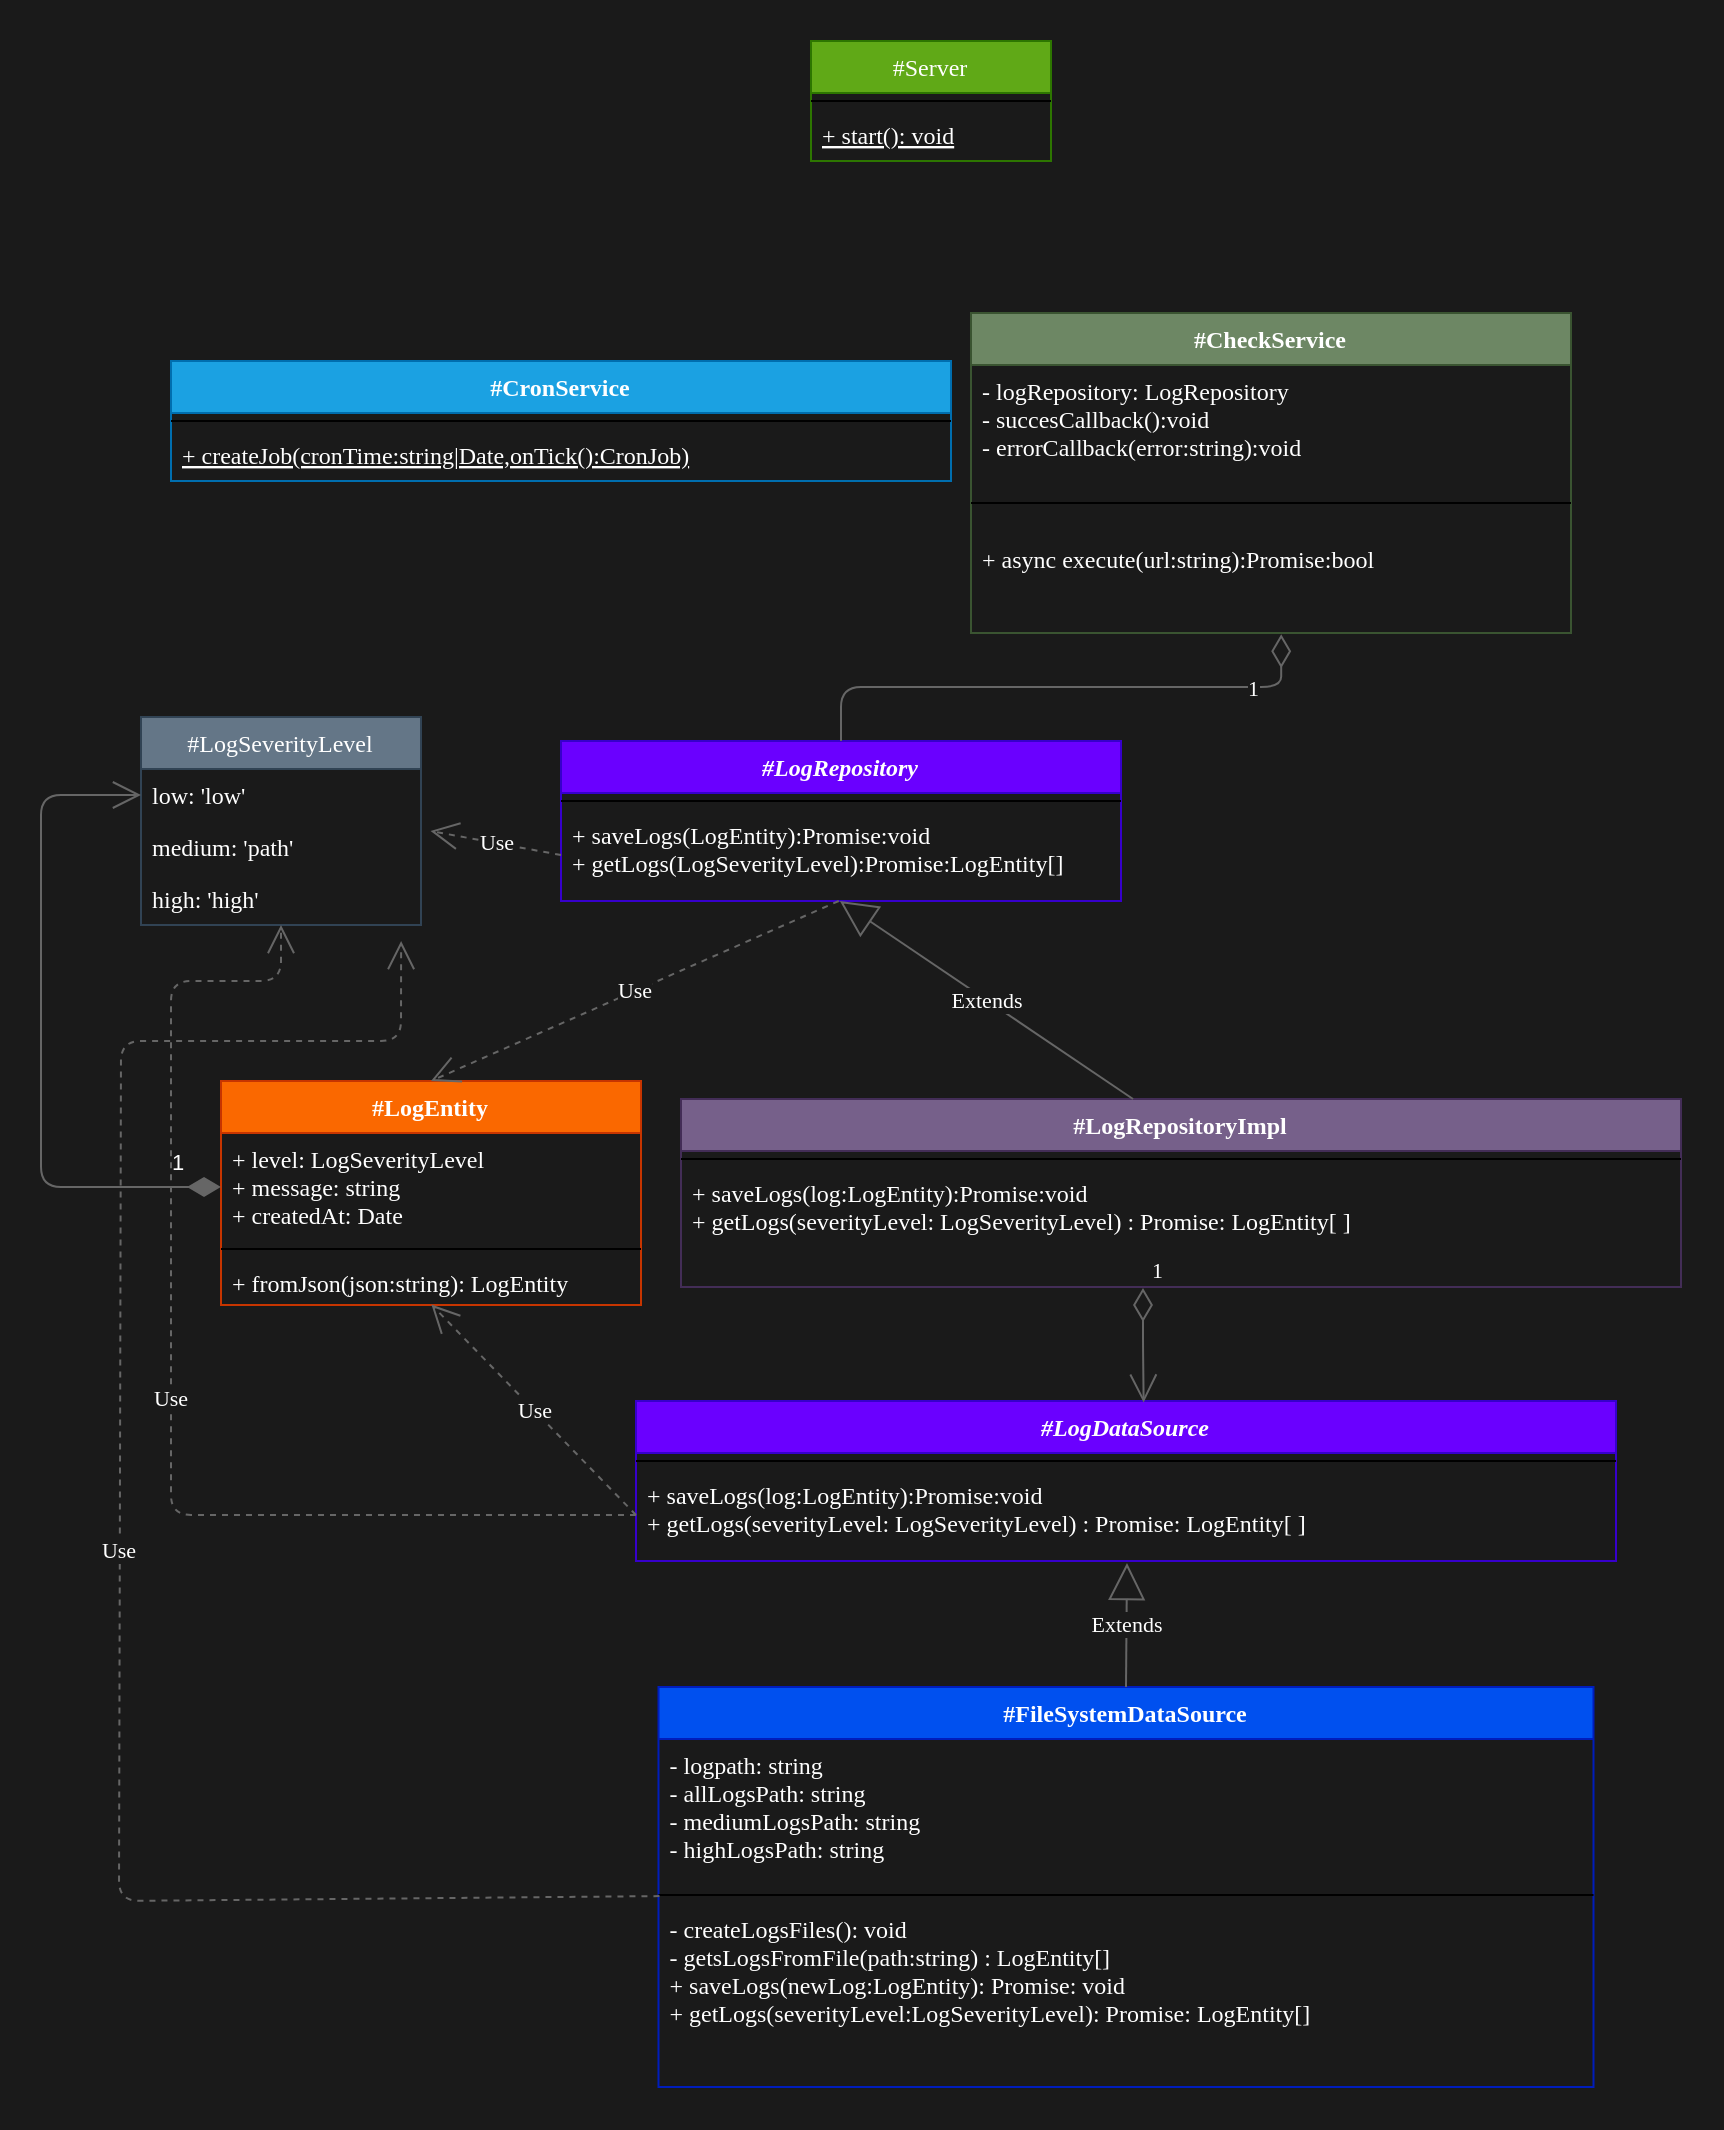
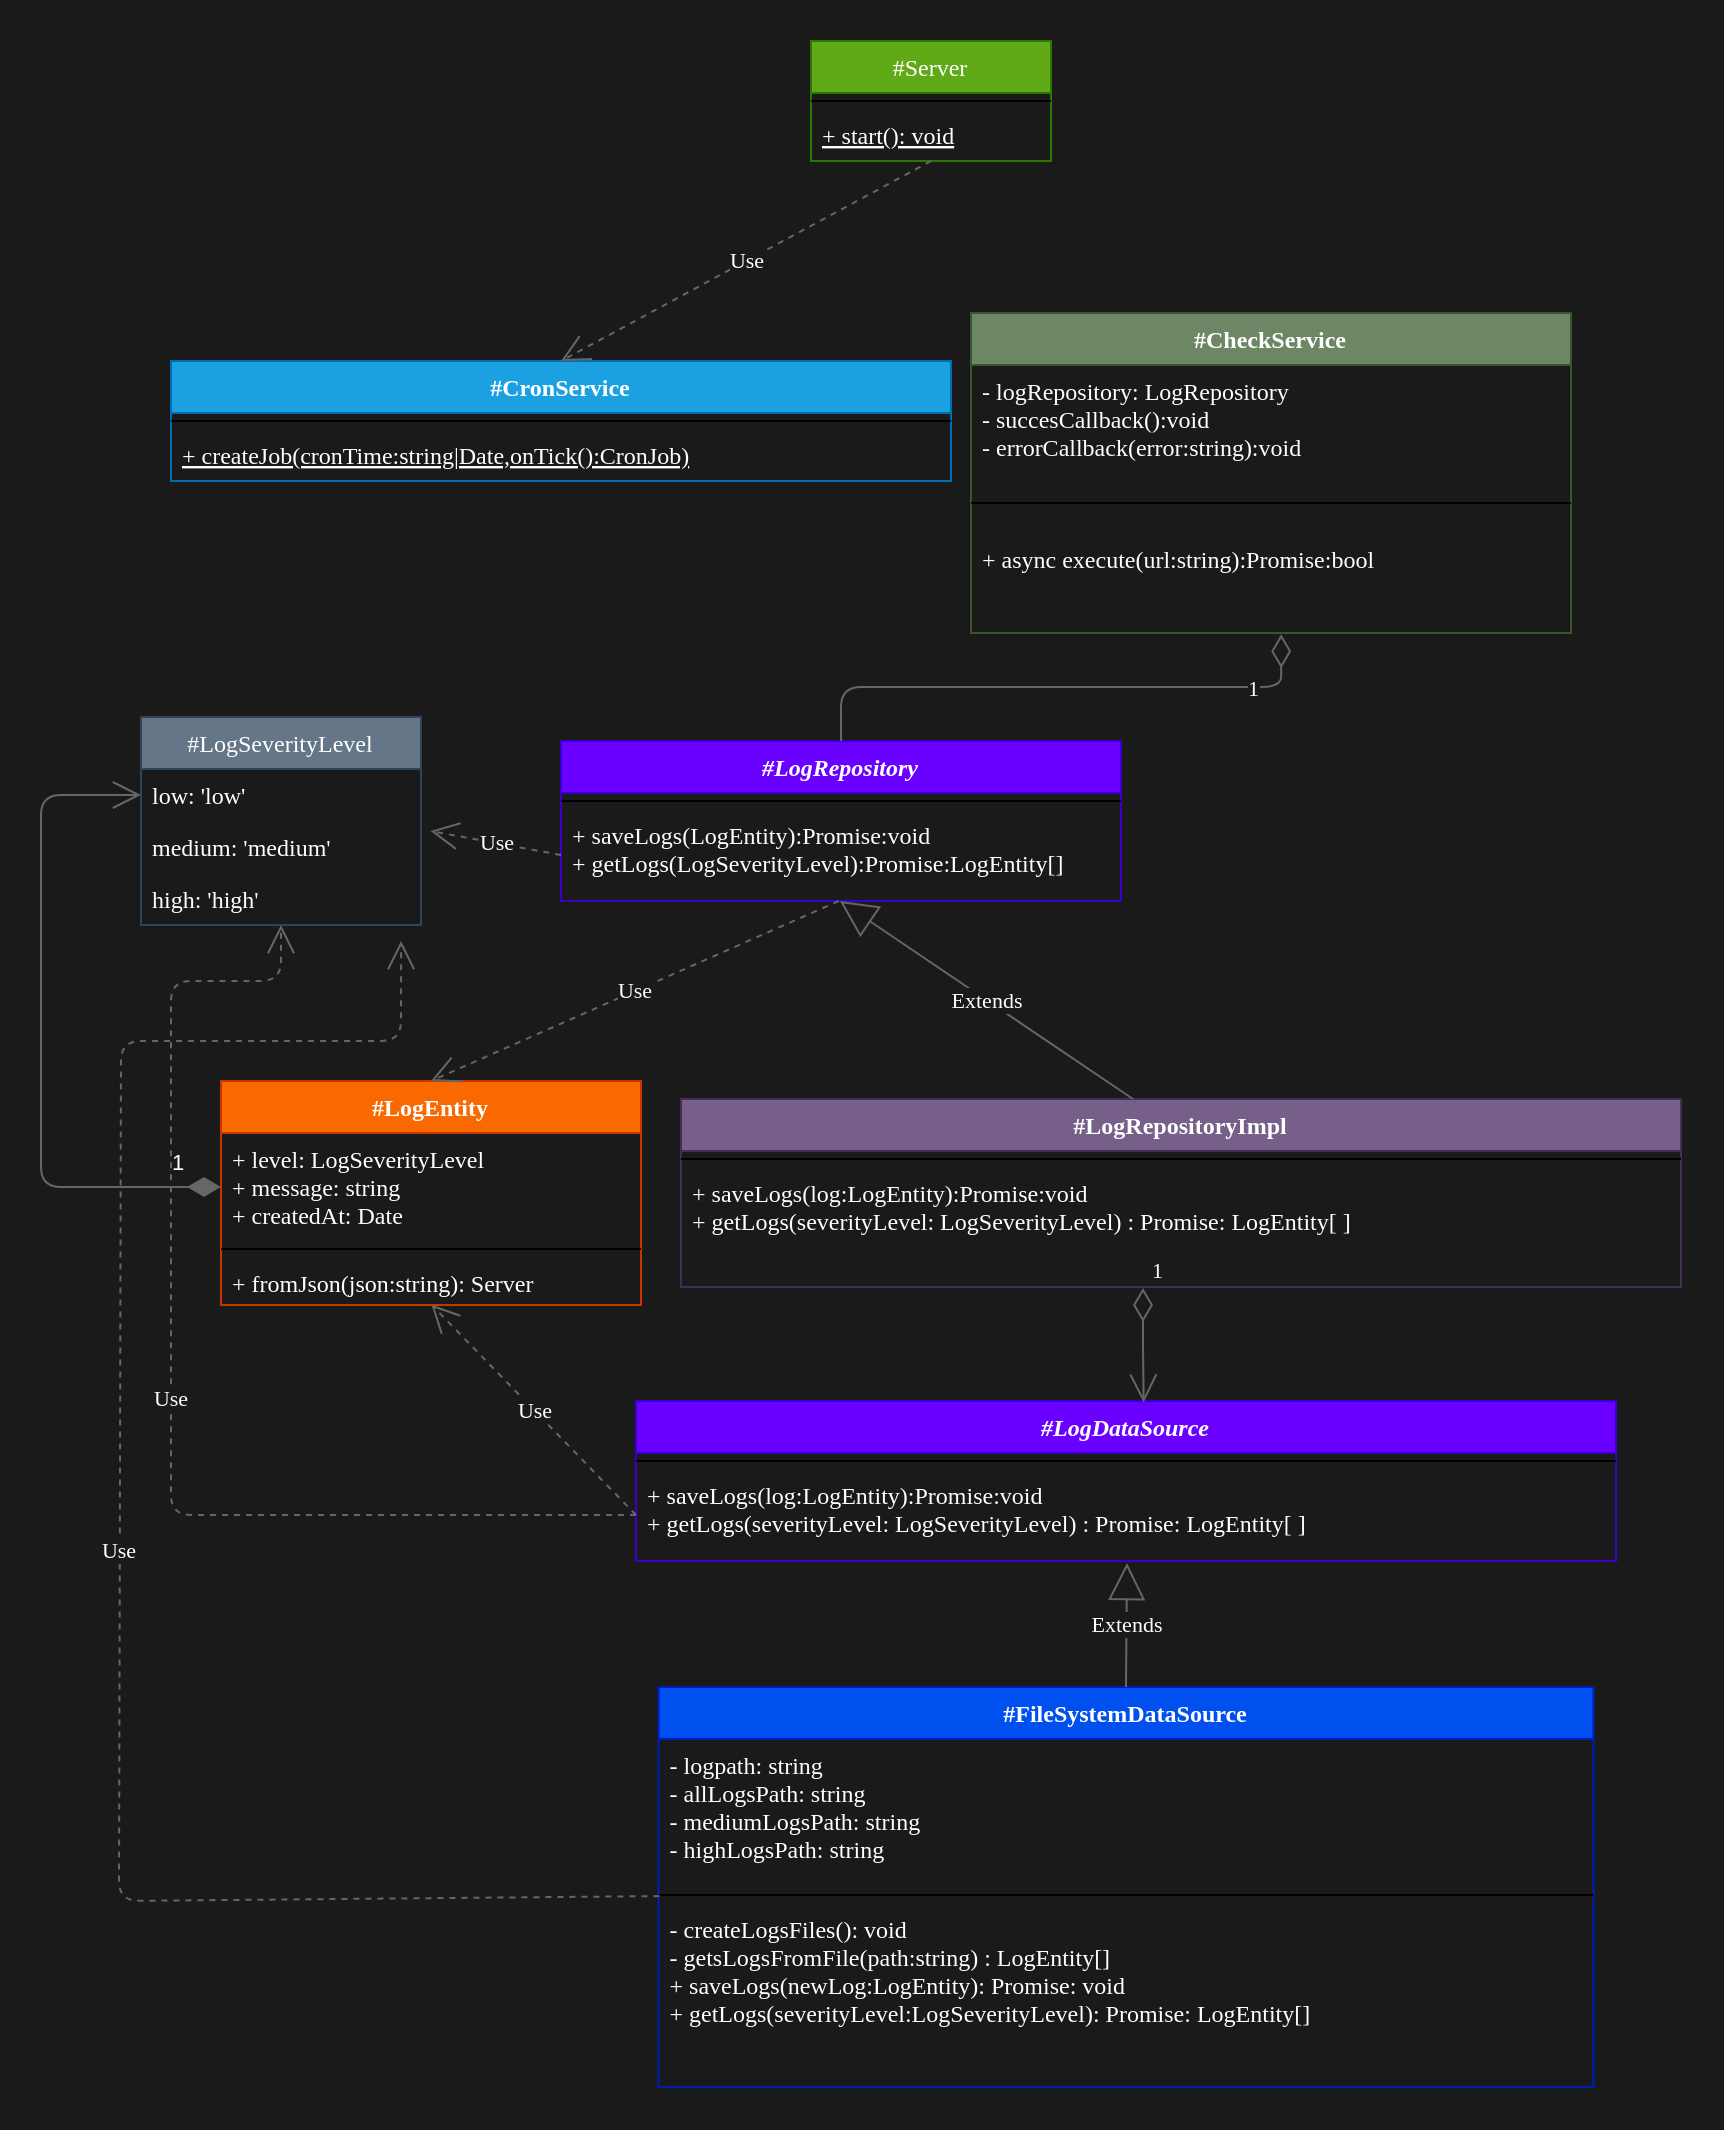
none -> (744, 262)
(230, 848) -> (241, 848)
(442, 1284) -> (425, 1284)
